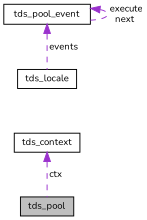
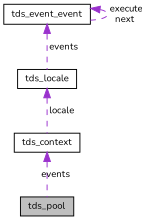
(47, 14) -> (47, 14)
none -> (47, 116)
(55, 175) -> (55, 175)
